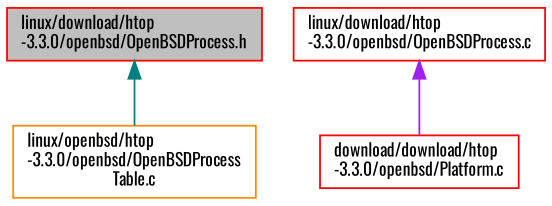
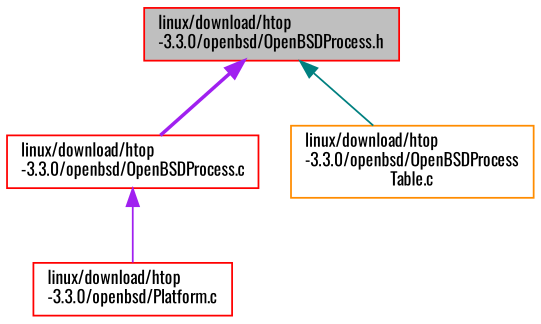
none -> (195, 104)
(135, 162) -> (412, 162)
(419, 162) -> (133, 289)
